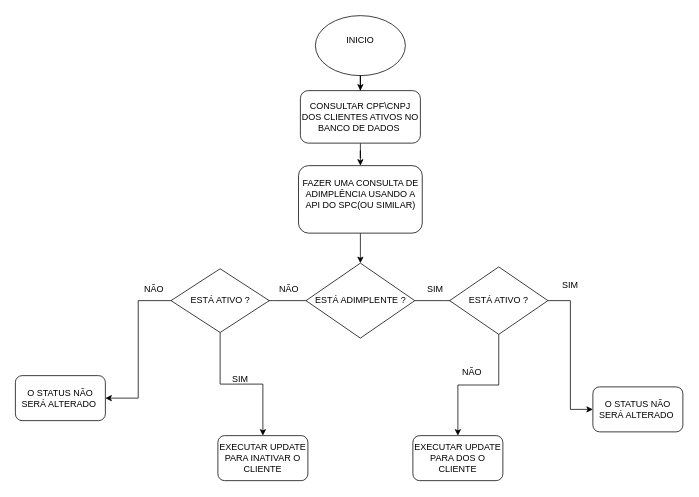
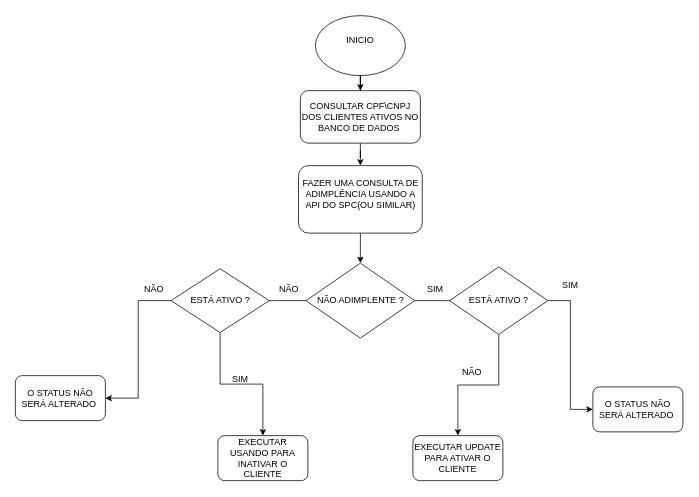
(361, 300) -> (361, 300)
(263, 458) -> (263, 458)
(458, 458) -> (458, 458)
